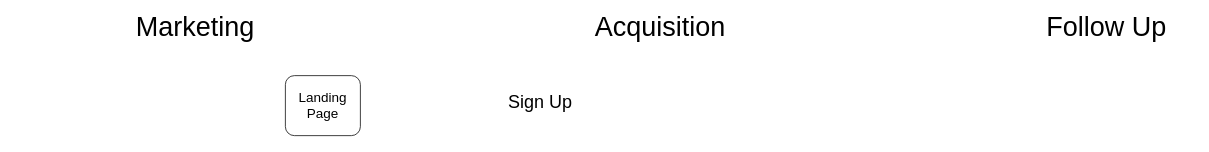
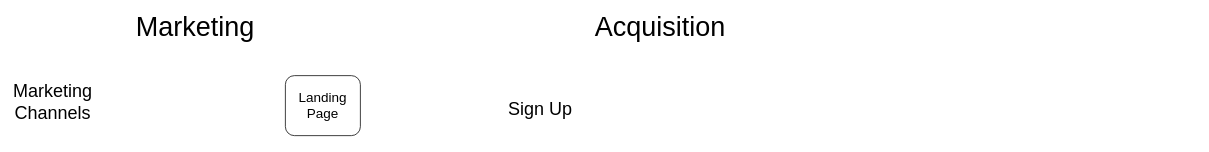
(1107, 27) -> none
none -> (53, 102)
(540, 102) -> (540, 109)
